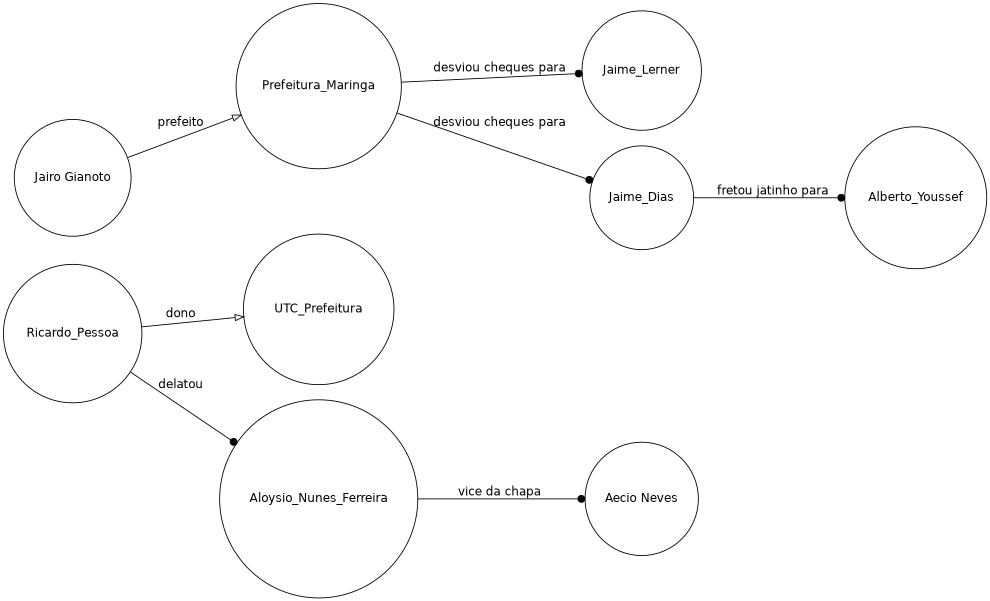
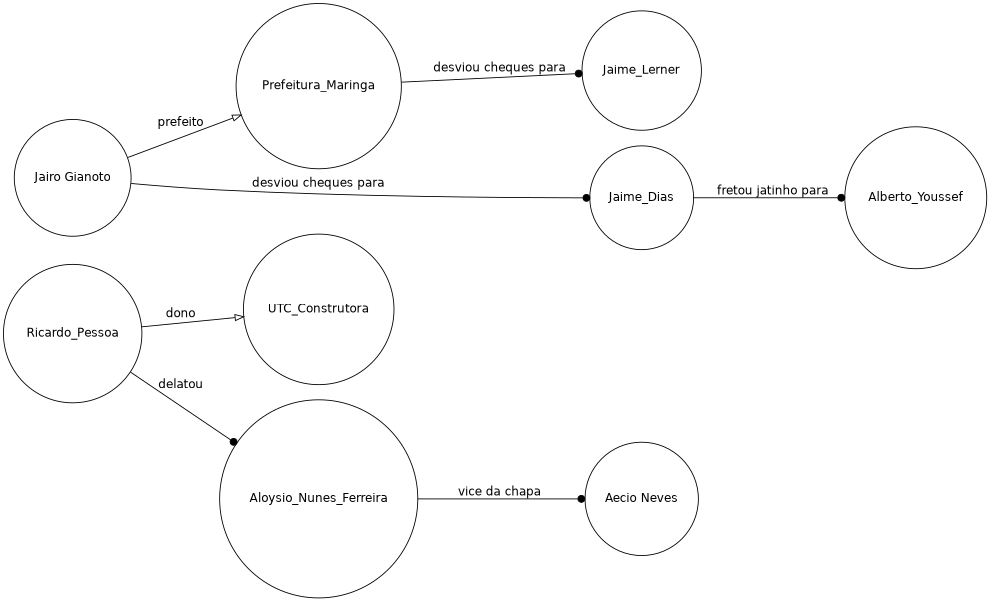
(491, 146) -> (357, 195)
(319, 309) -> (319, 309)
